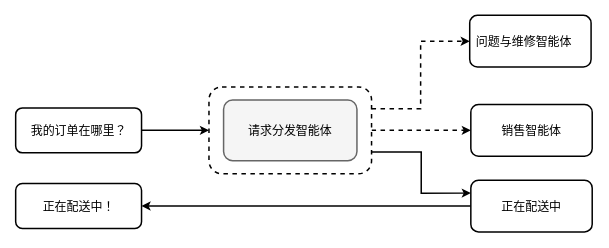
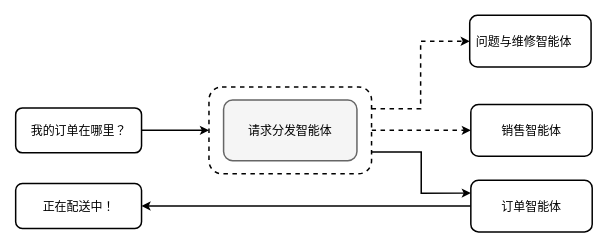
(532, 207) -> (532, 207)
